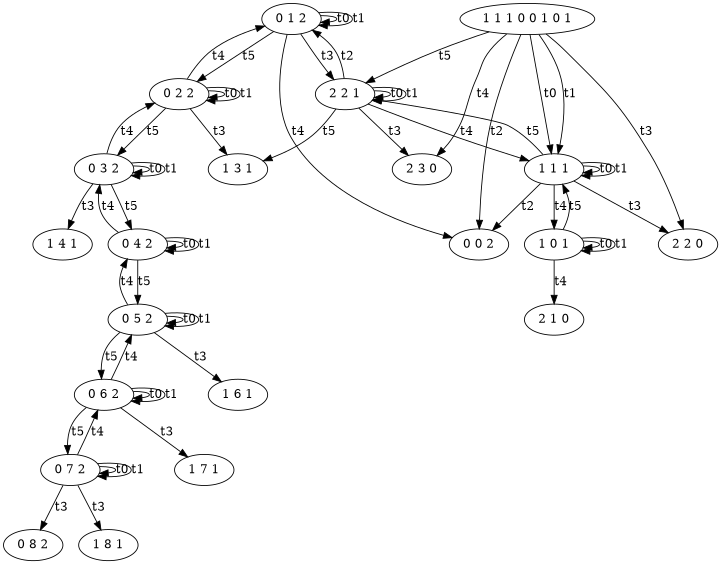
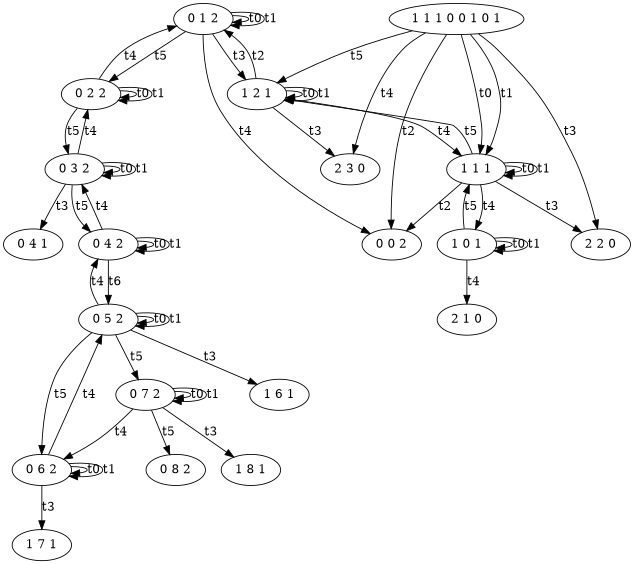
(345, 94) -> (257, 94)
(238, 169) -> none
(63, 244) -> (33, 244)
(145, 282) -> (115, 282)
(72, 424) -> (125, 353)
(62, 508) -> (169, 432)
